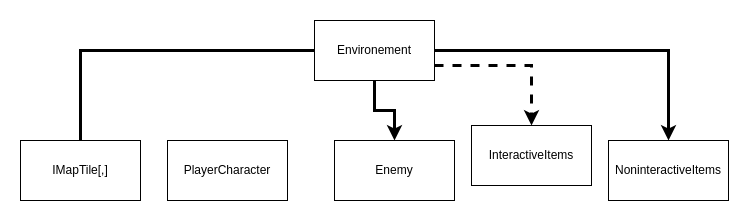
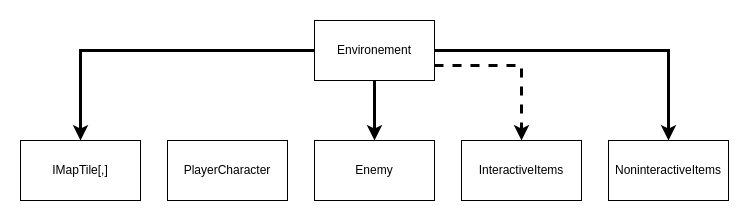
(81, 133) -> (81, 128)
(532, 156) -> (522, 171)
(395, 171) -> (375, 171)
